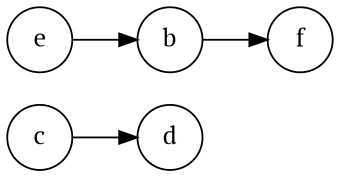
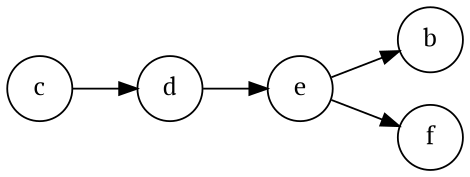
(226, 40) -> (357, 110)
none -> (226, 89)
